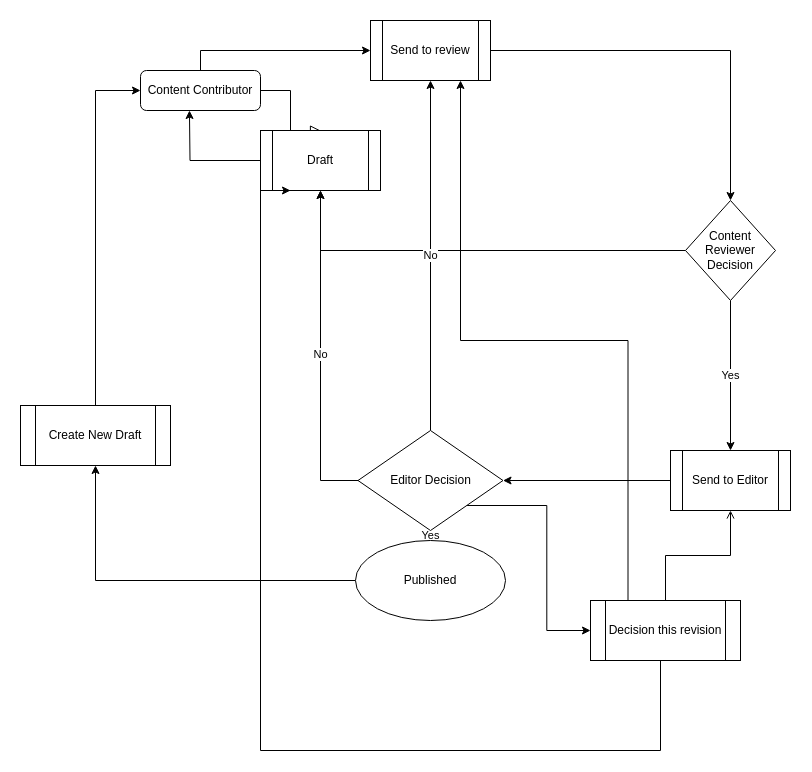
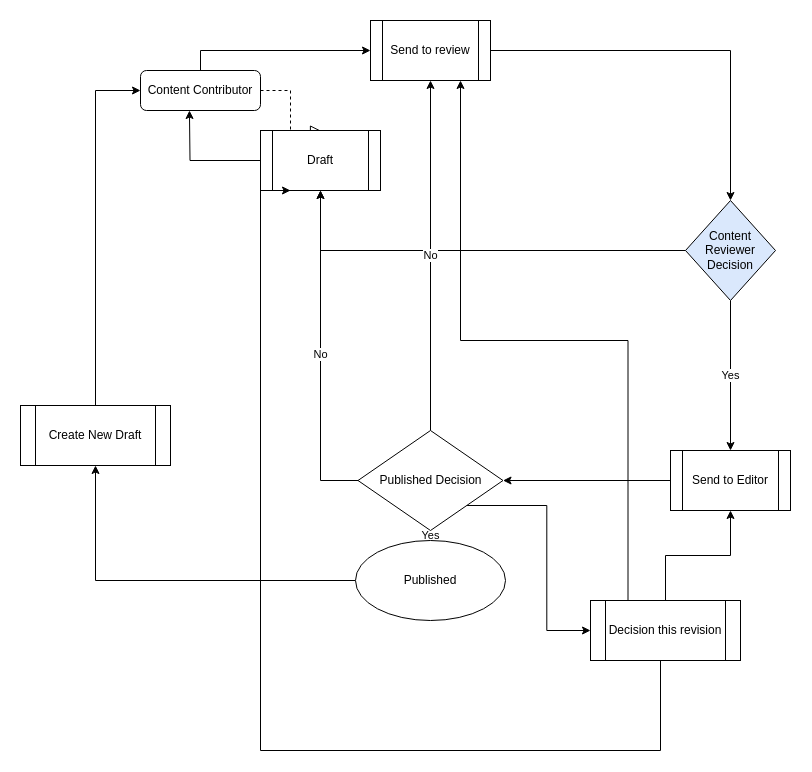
(291, 97) -> (291, 97)
(731, 251) -> (731, 251)
(431, 481) -> (431, 481)
(731, 516) -> (731, 518)
